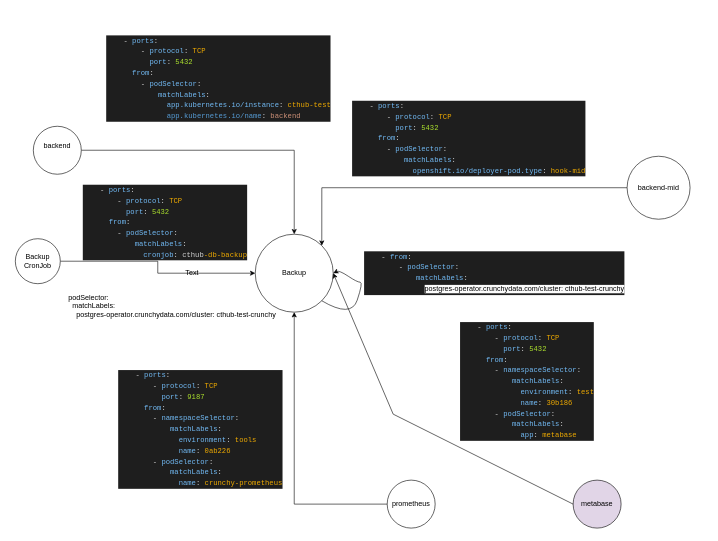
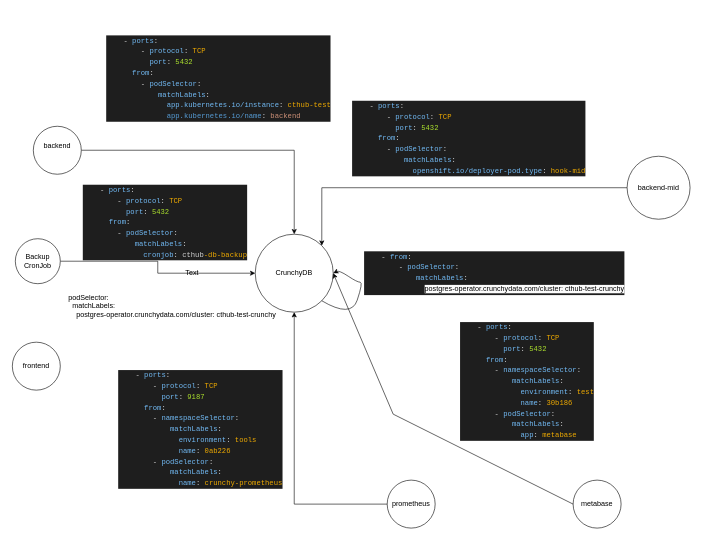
(294, 273) -> (294, 273)
none -> (36, 366)
(597, 504) -> (597, 504)
